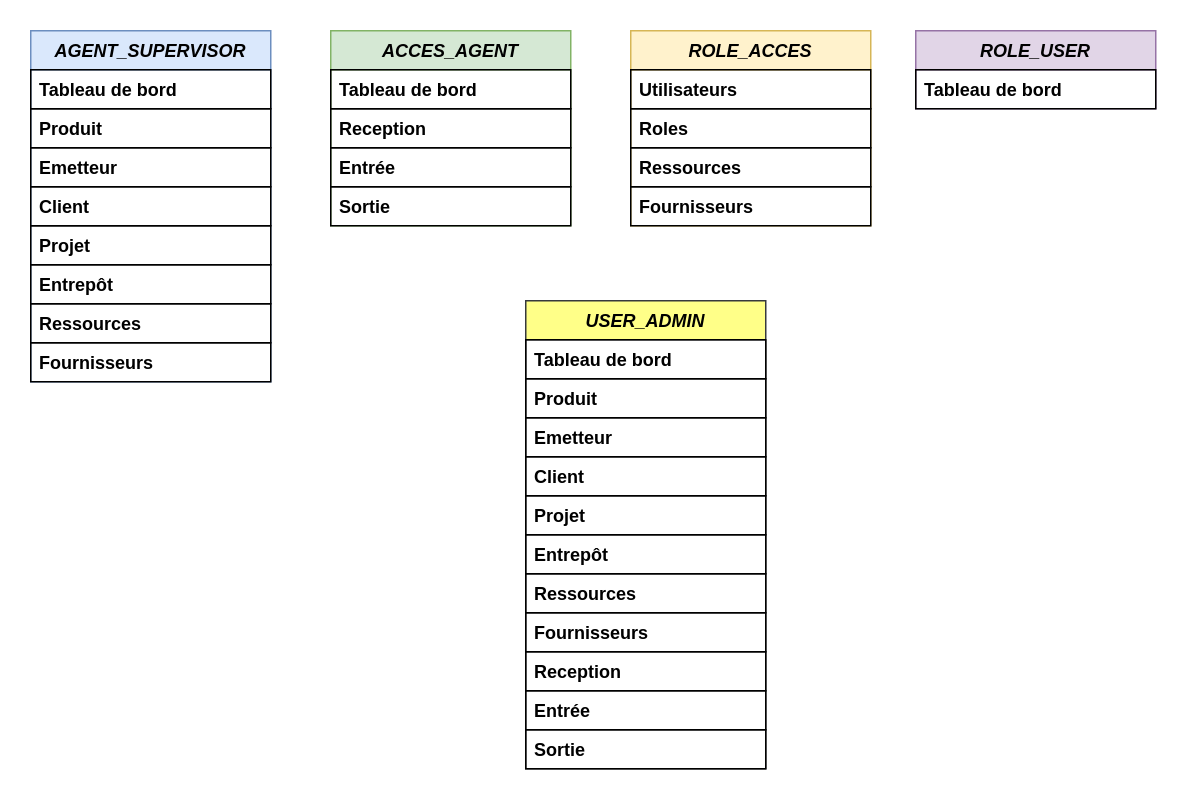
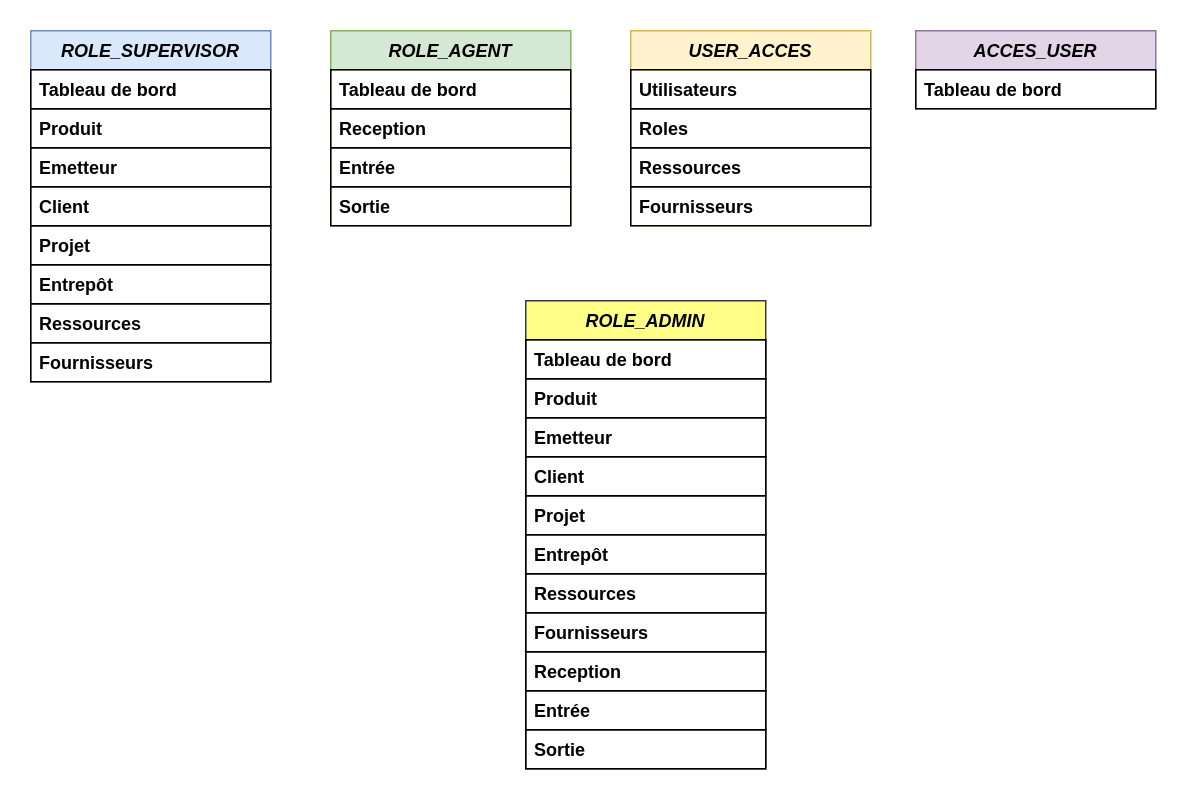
(150, 51) -> (150, 51)
(450, 51) -> (450, 51)
(750, 51) -> (750, 51)
(1035, 51) -> (1035, 51)
(645, 321) -> (645, 321)
